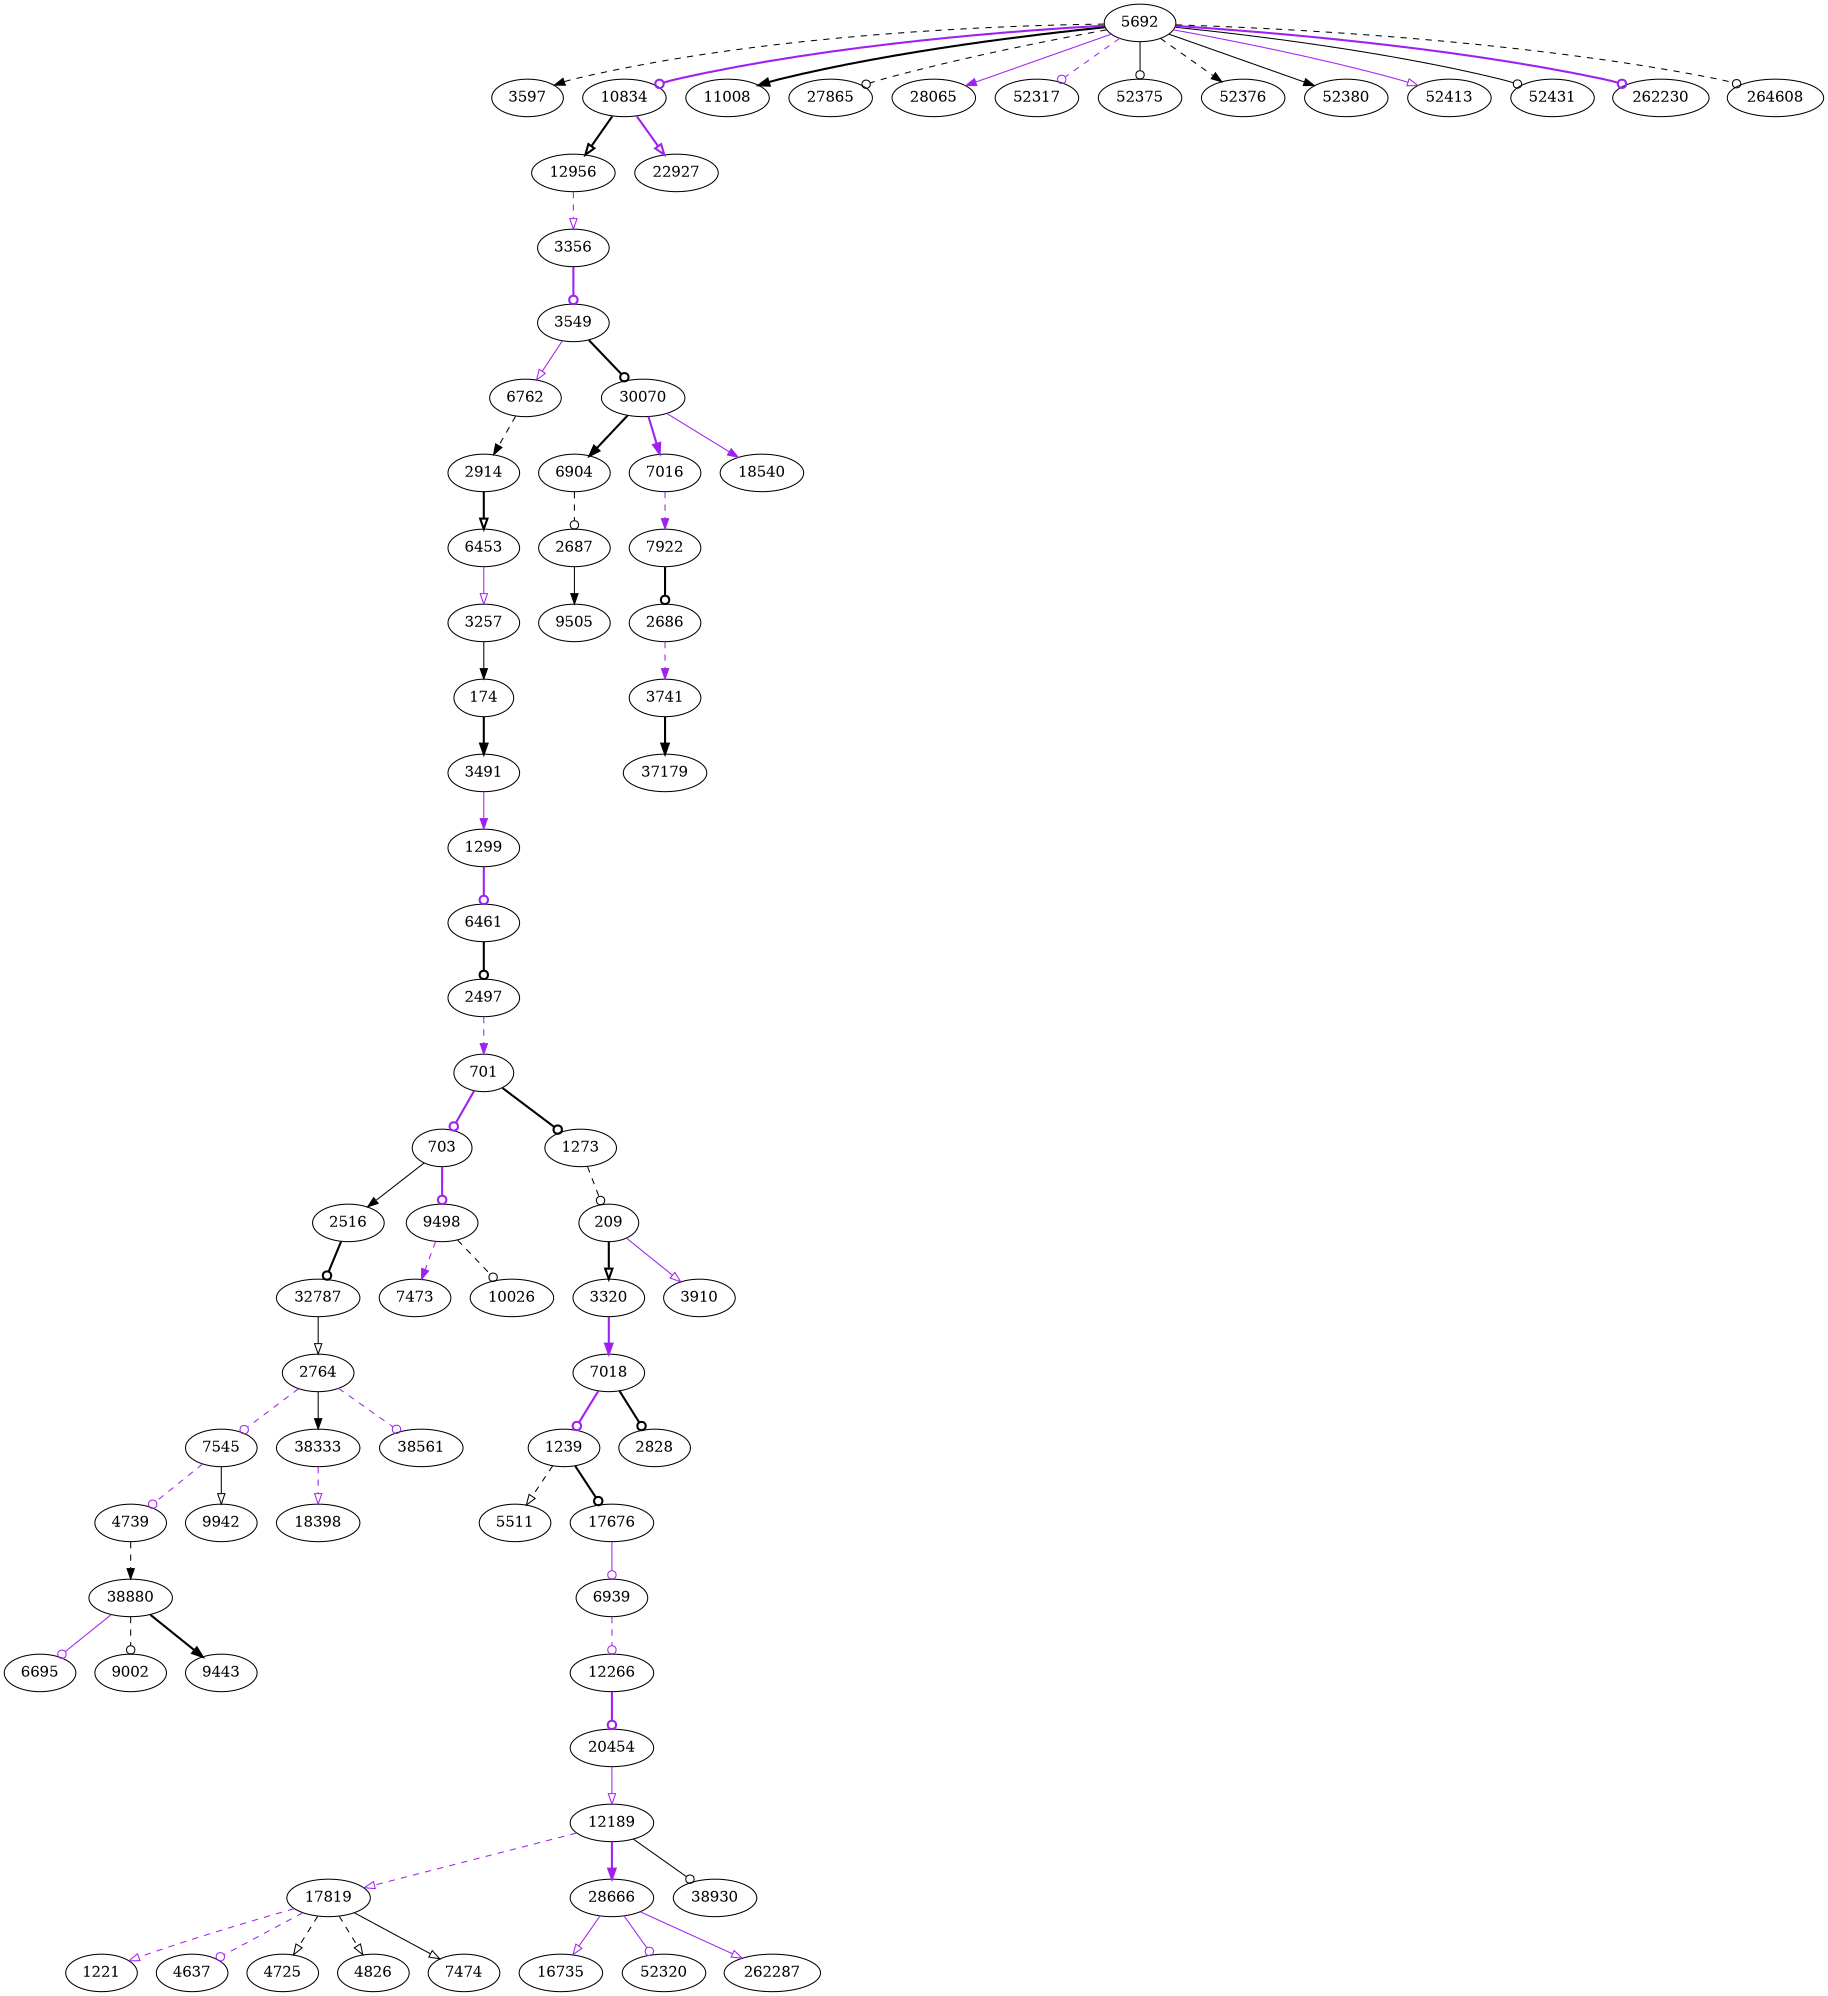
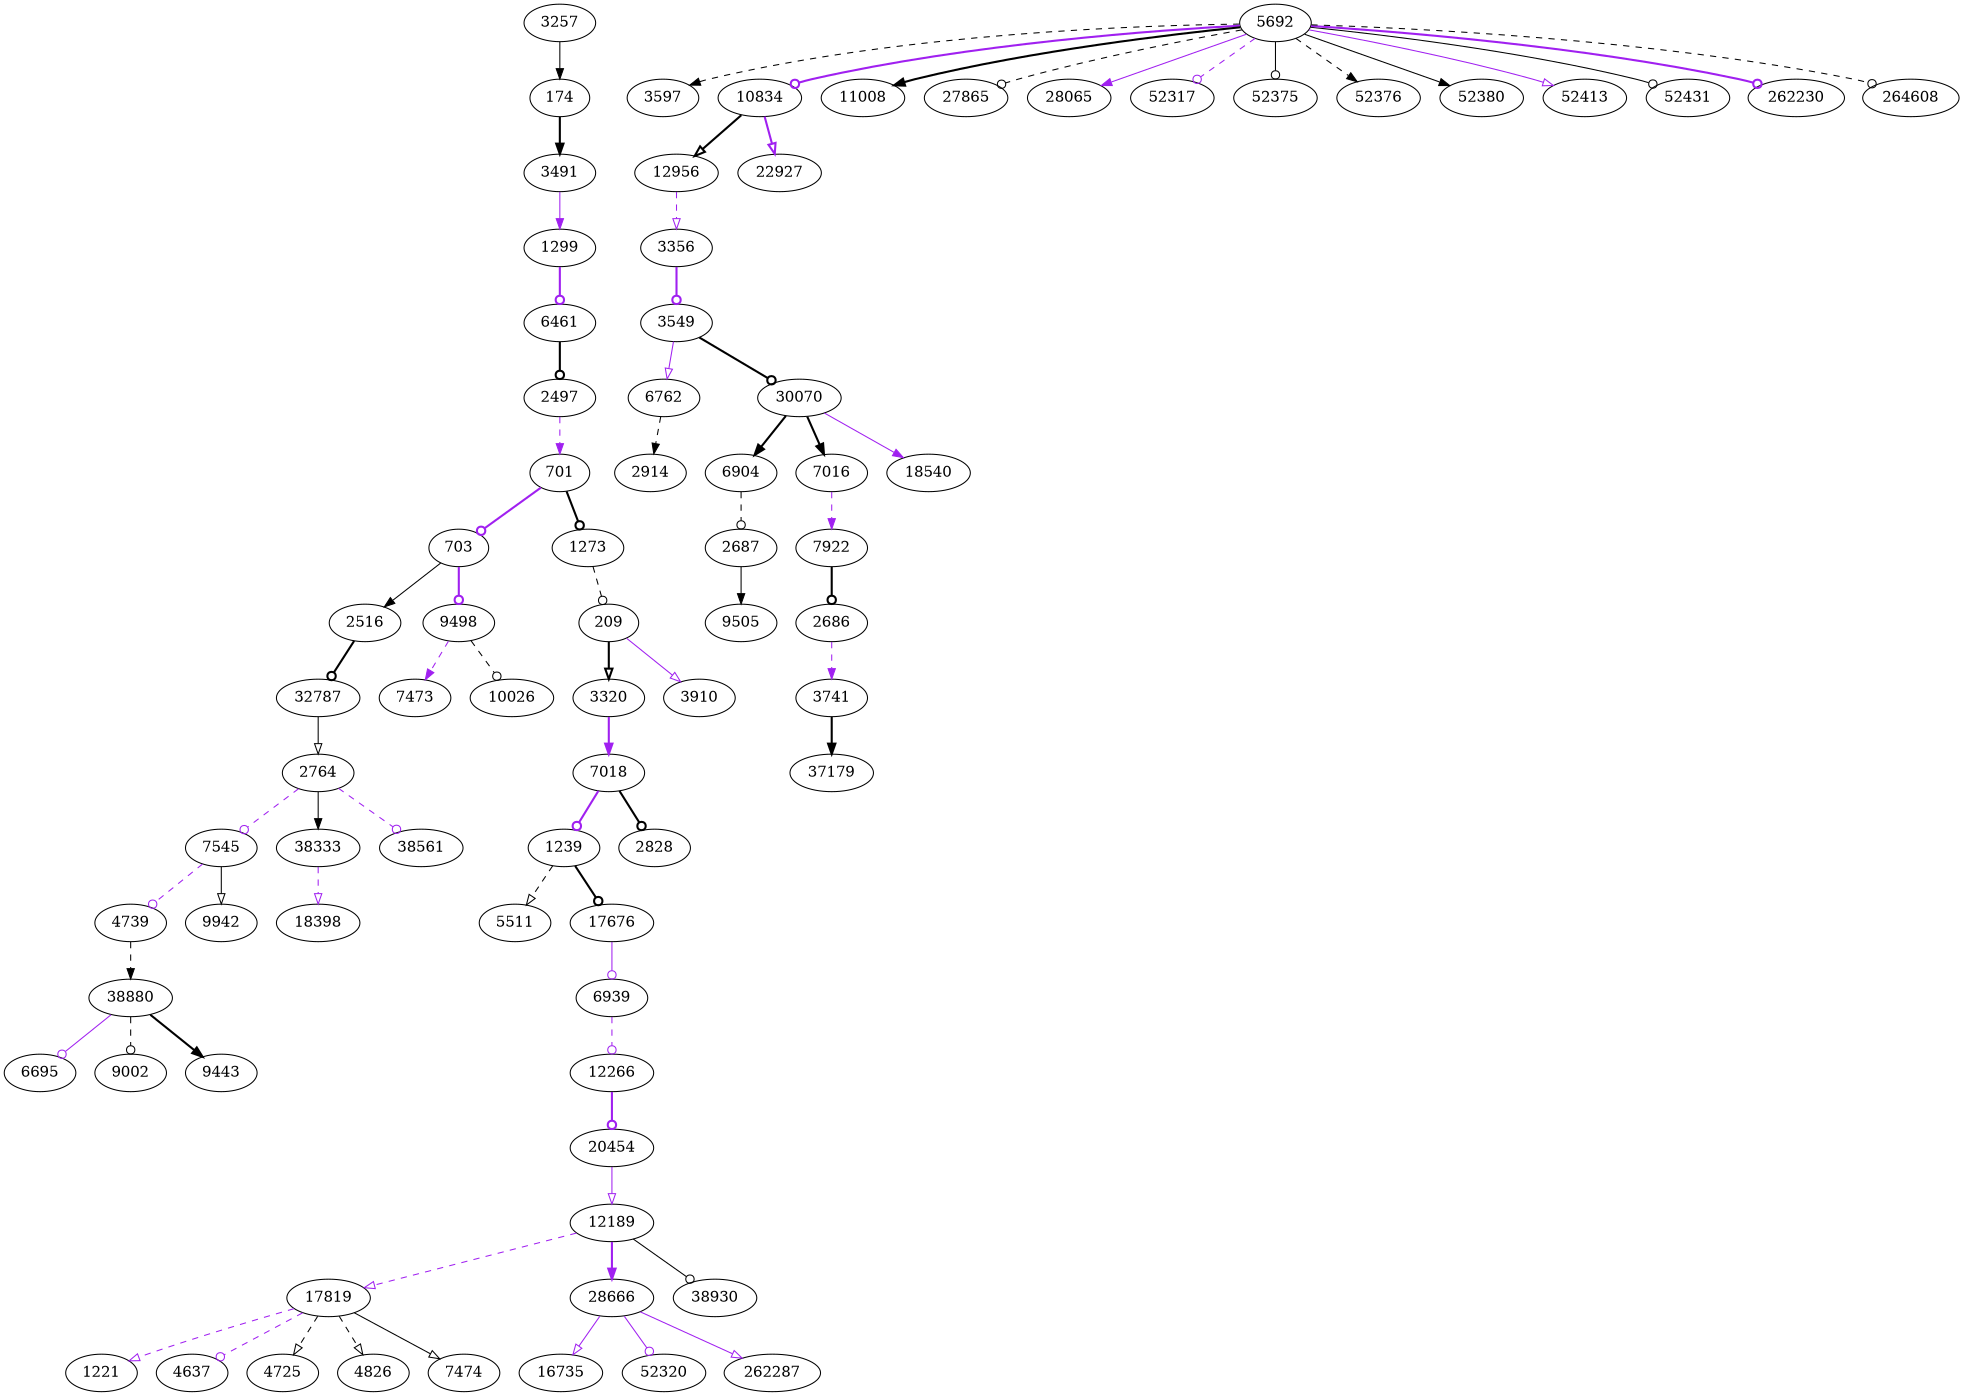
(653, 430) -> (813, 431)
(484, 548) -> none
